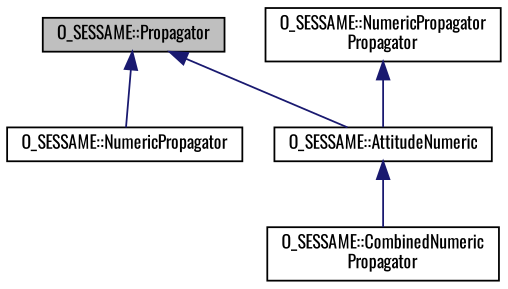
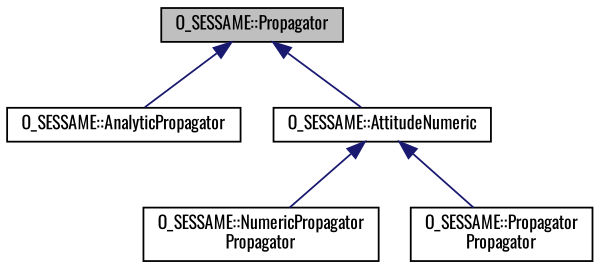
(383, 103) -> (320, 181)
(125, 144) -> (124, 125)
(383, 254) -> (502, 234)
